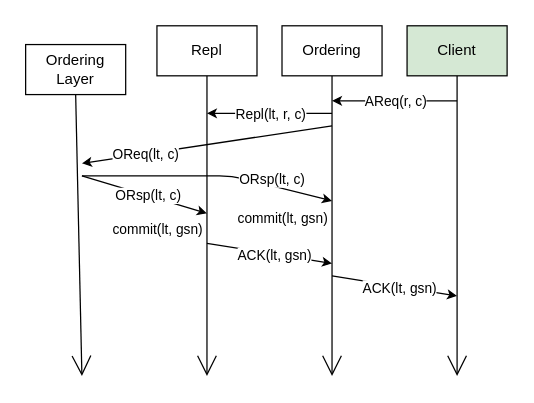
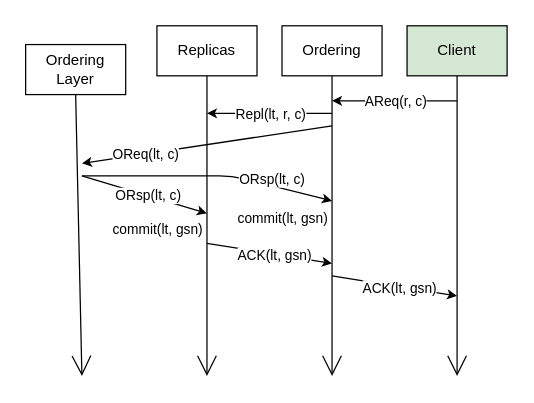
(207, 51) -> (207, 51)
